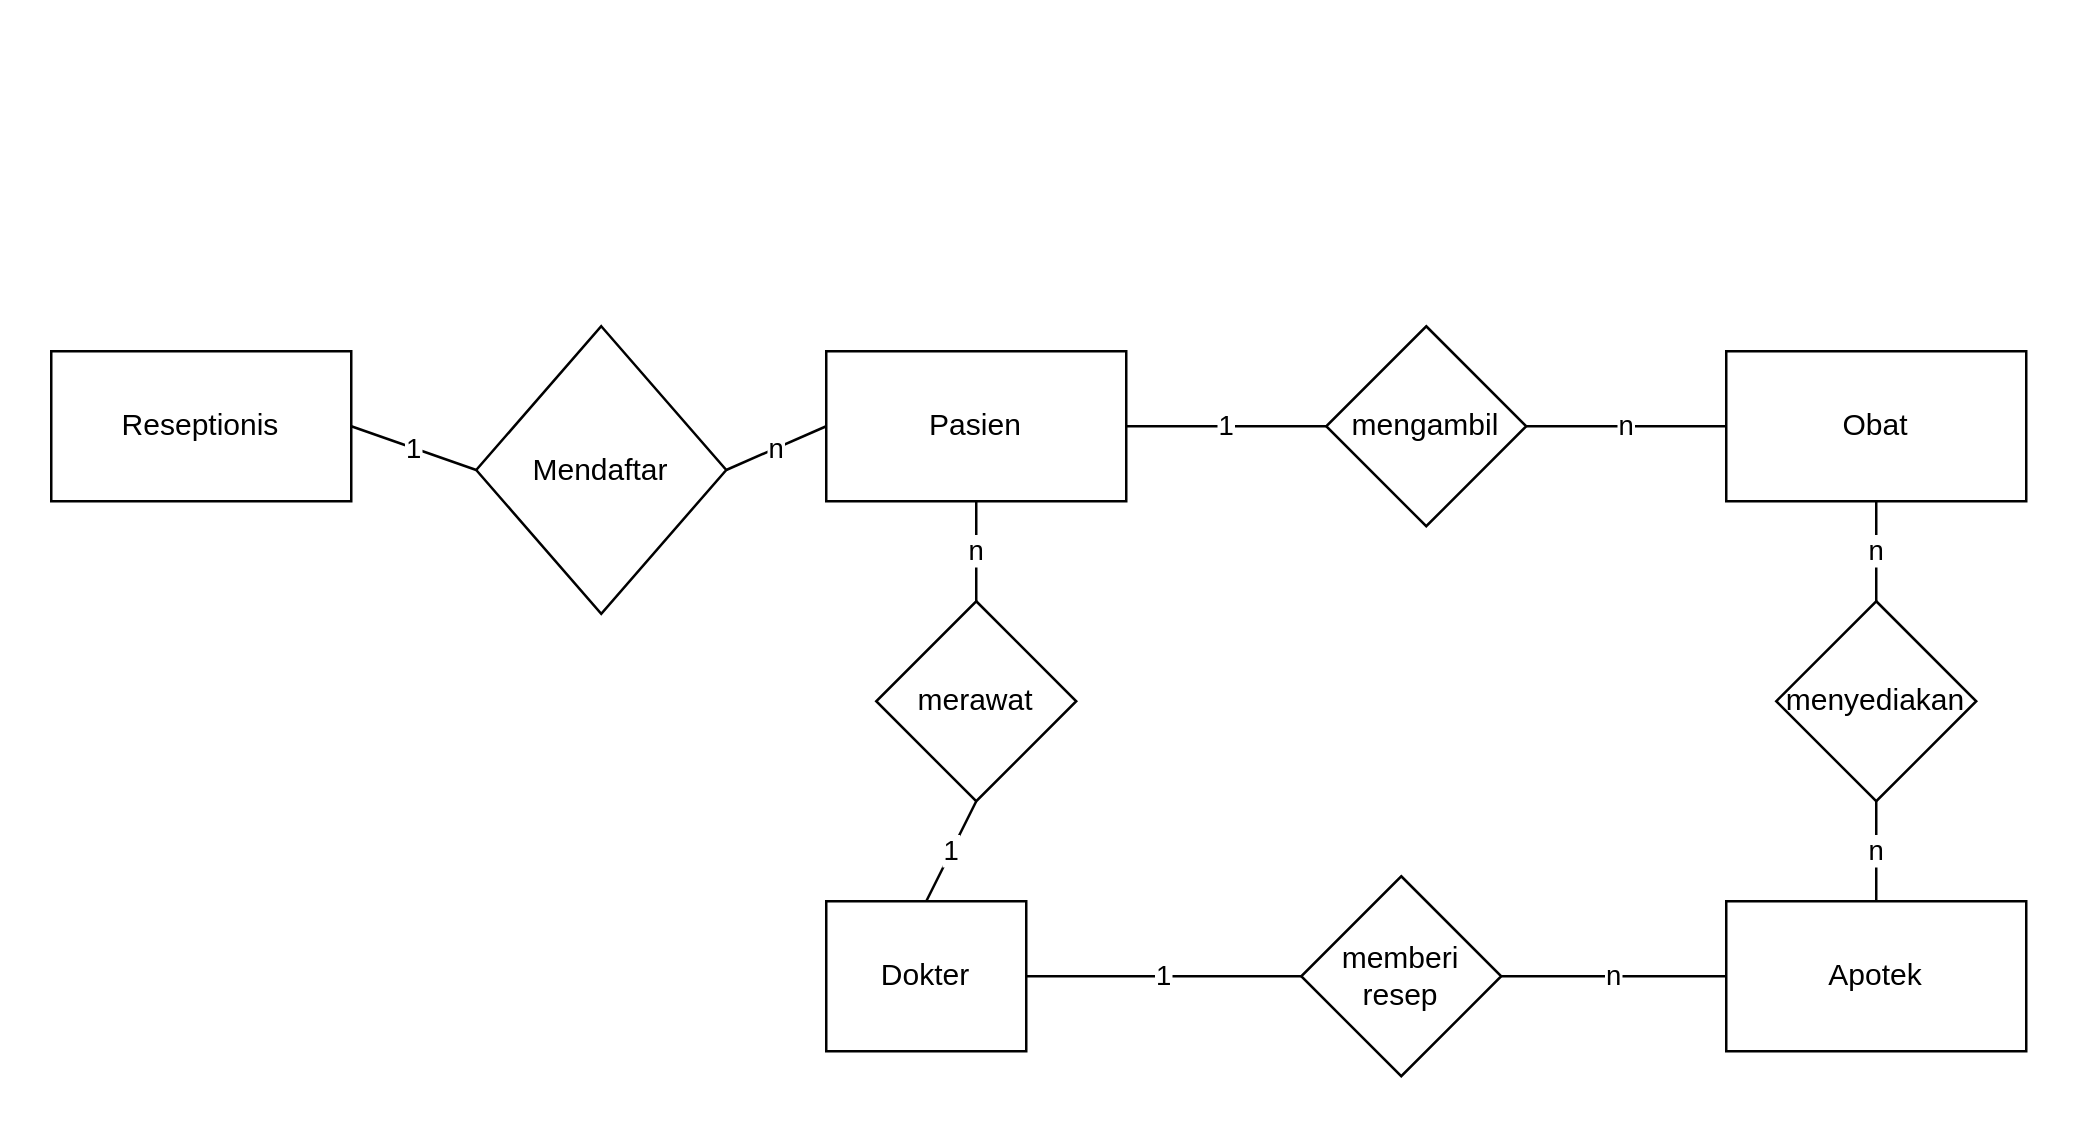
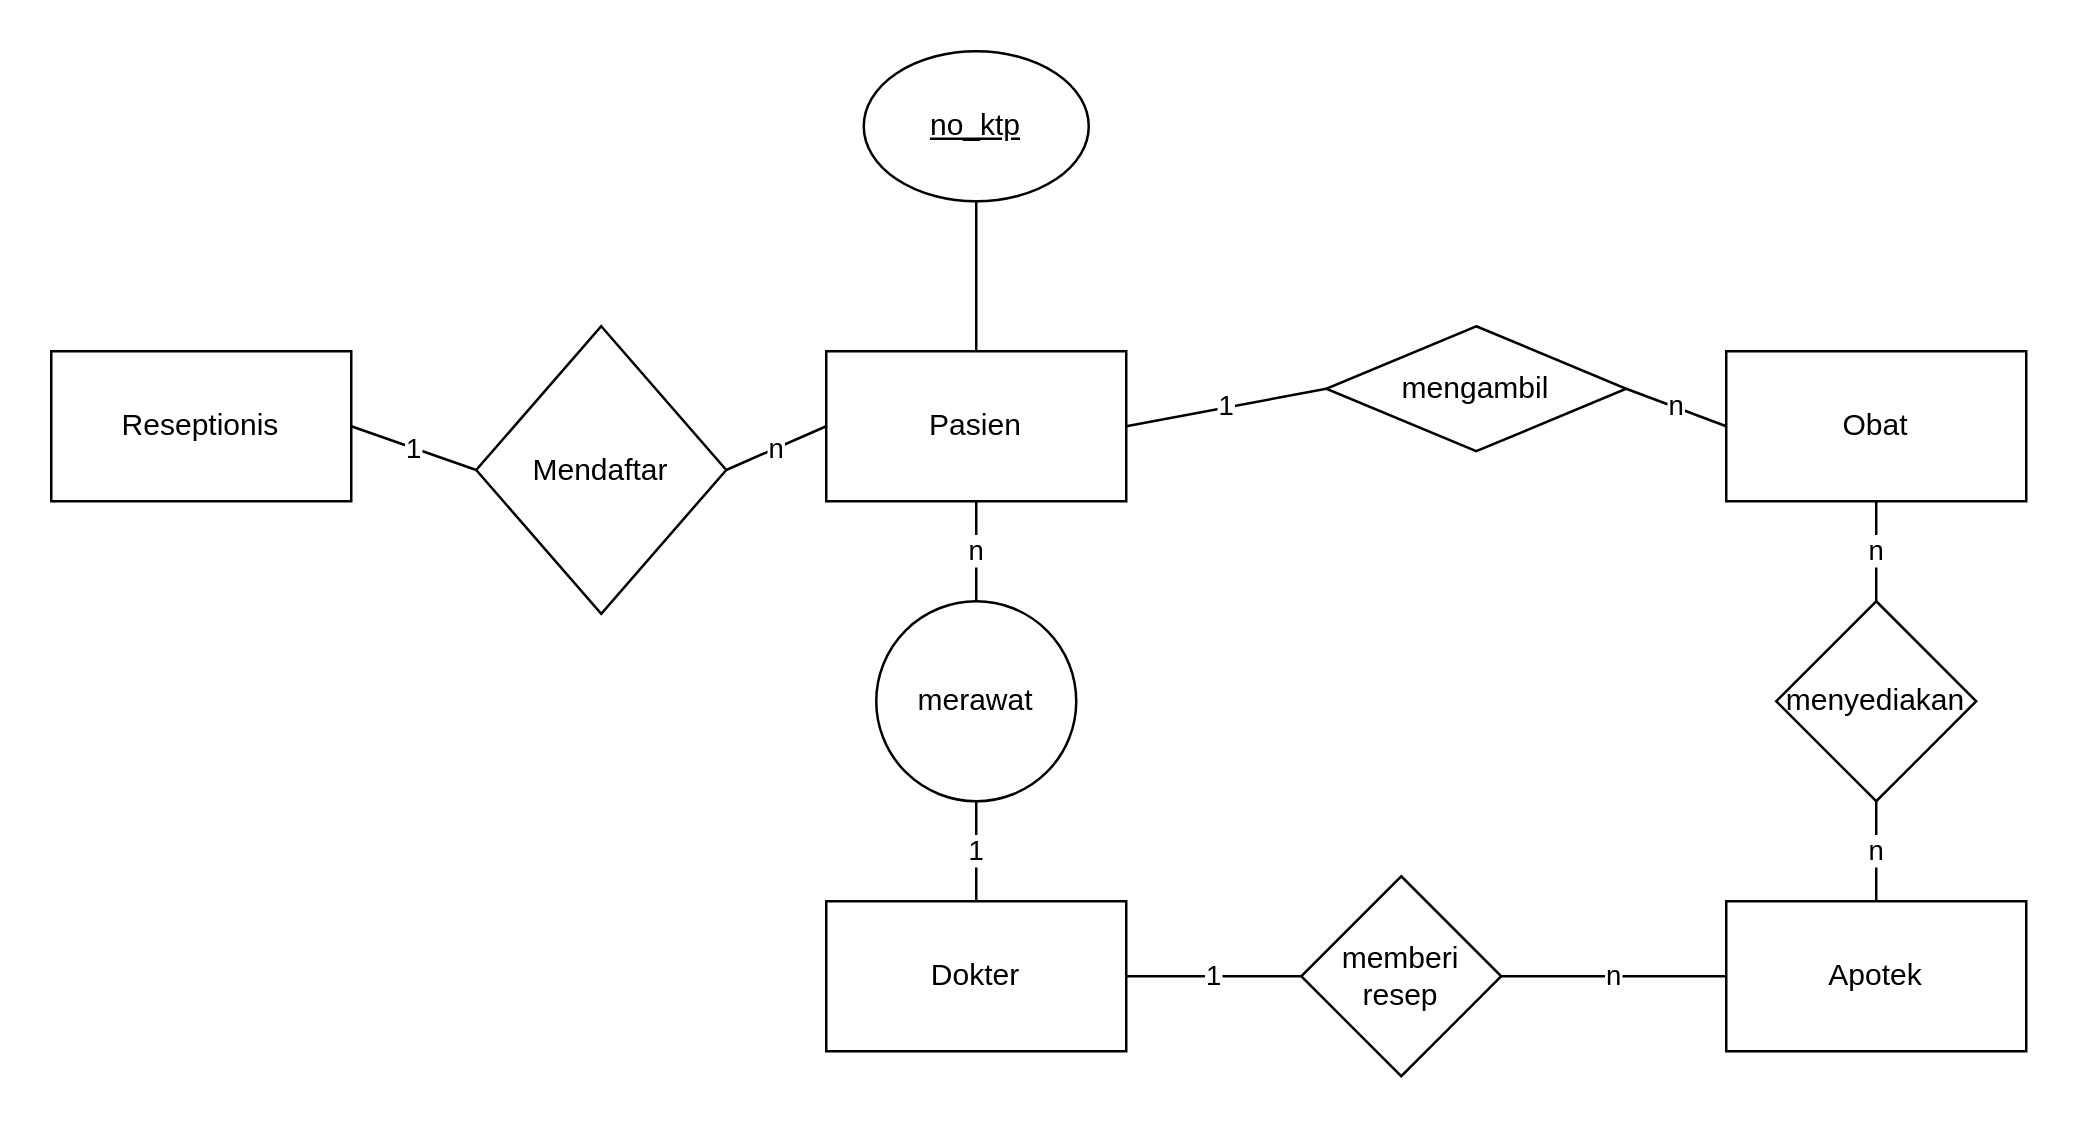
none -> (976, 126)
none -> (976, 276)
(1426, 426) -> (1476, 389)
(976, 701) -> (976, 701)
(926, 976) -> (976, 976)
